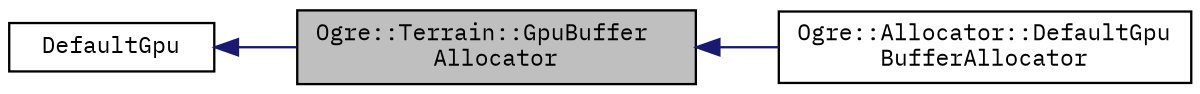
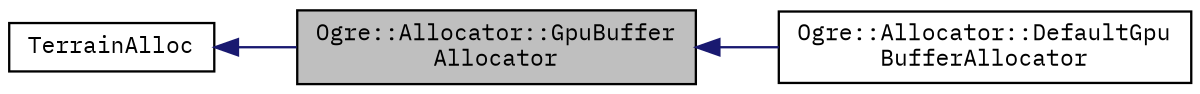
(112, 47) -> (112, 47)
(497, 47) -> (497, 47)
